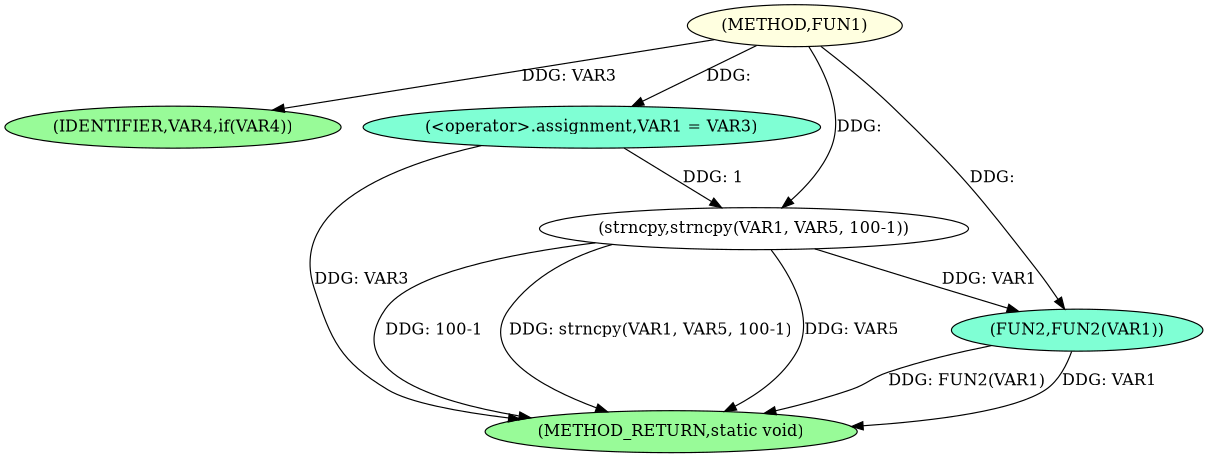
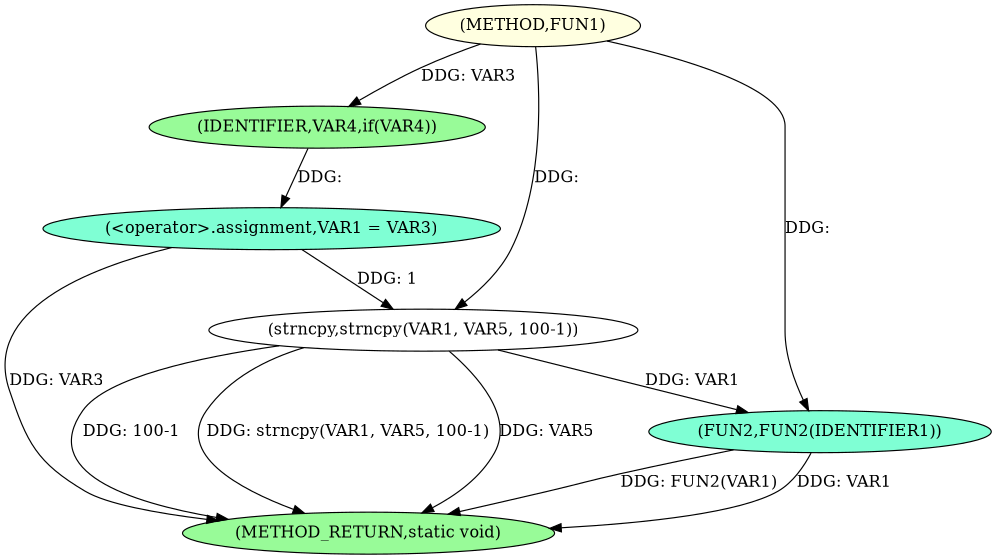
(700, 73) -> (297, 173)
(1077, 330) -> (820, 432)
